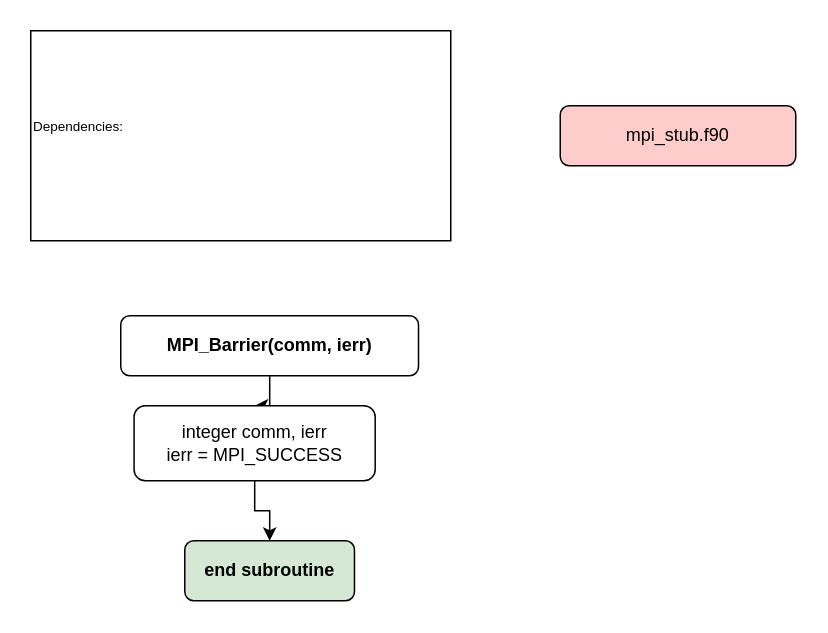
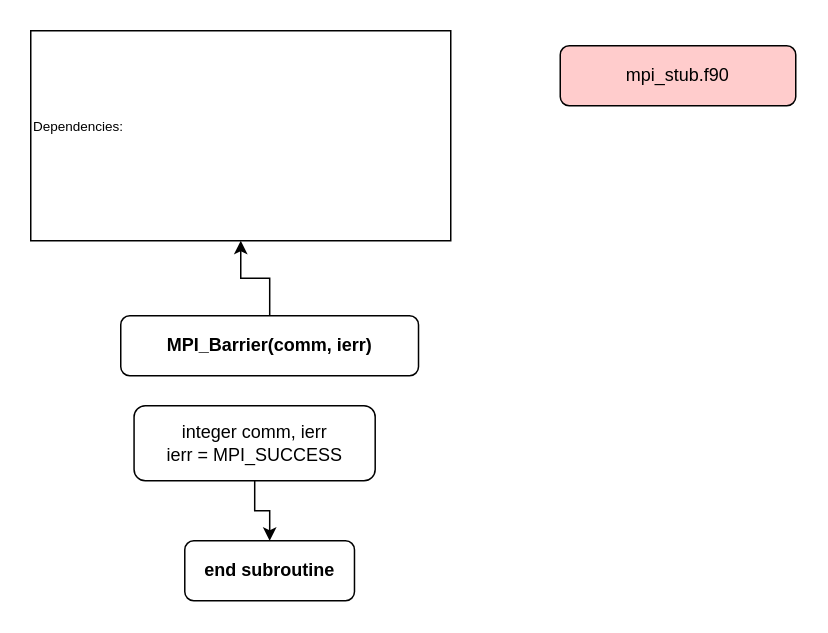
(678, 136) -> (678, 76)
(270, 393) -> (260, 278)
(270, 571) -> (270, 571)
